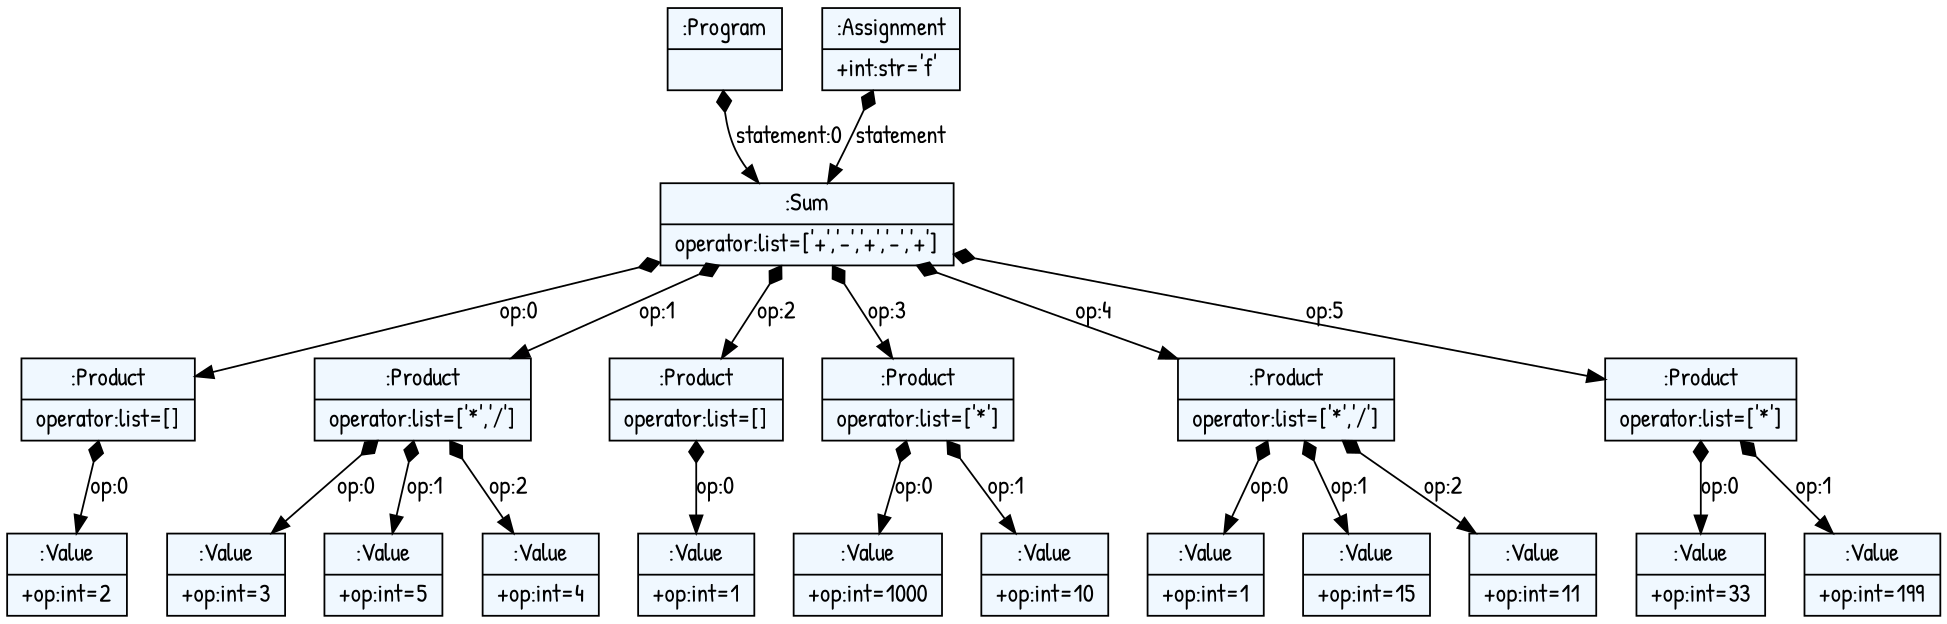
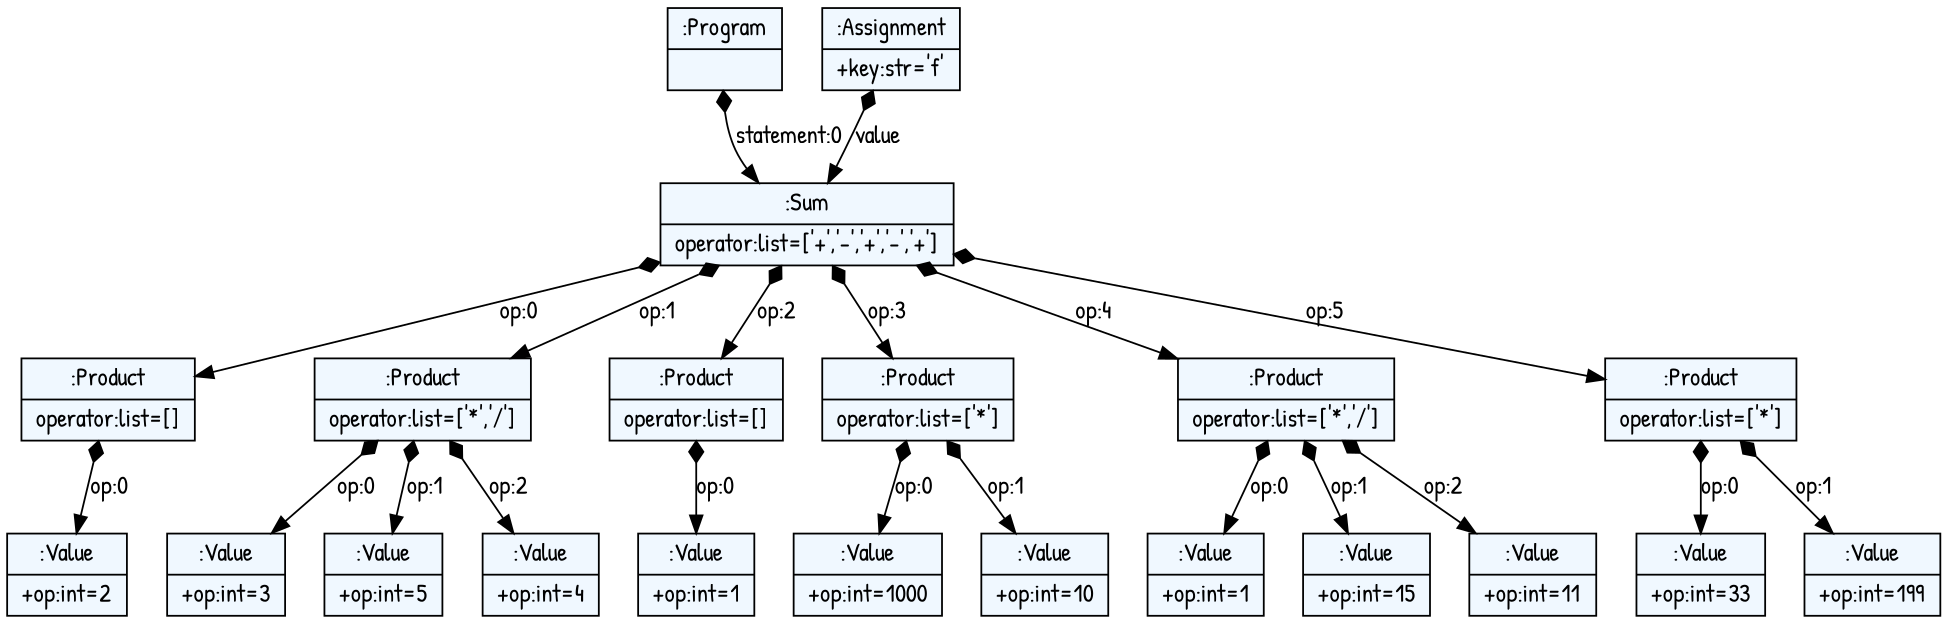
(887, 69) -> (891, 69)
(901, 137) -> (878, 137)
